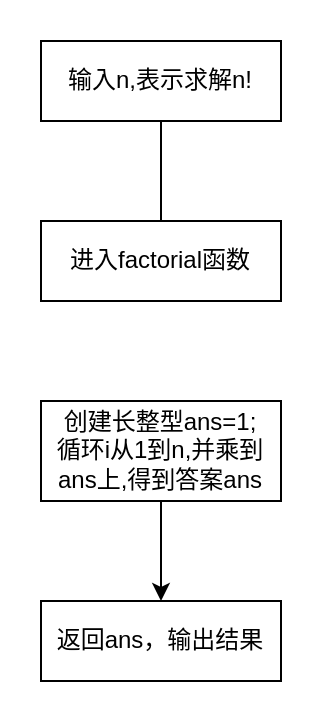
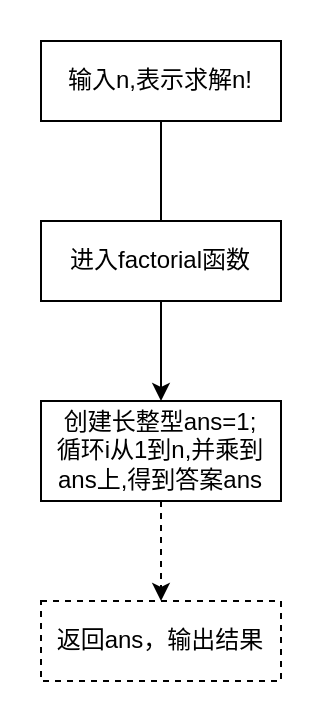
none -> (161, 344)
(161, 545) -> (161, 545)
(161, 641) -> (161, 641)
